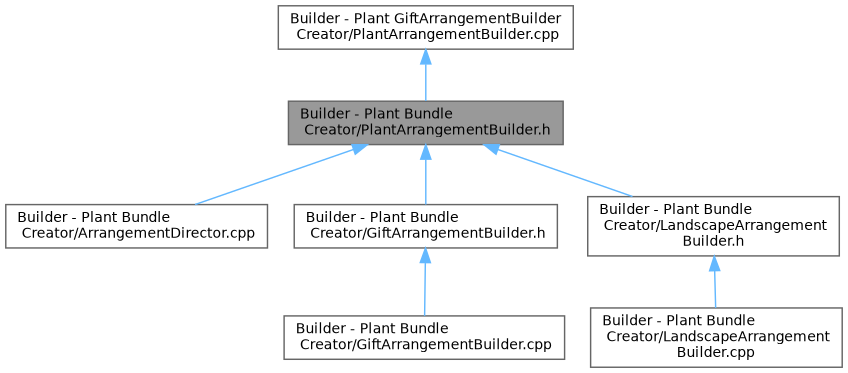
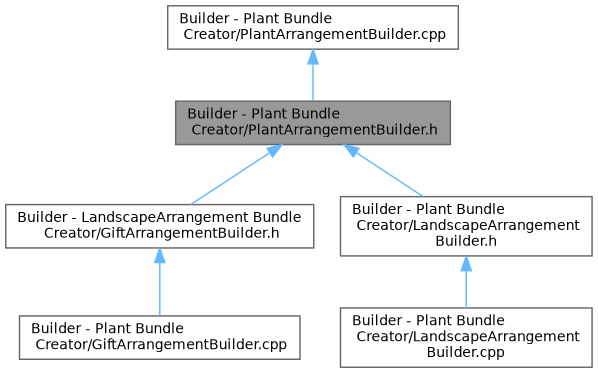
(426, 27) -> (313, 27)
(137, 226) -> none
(426, 226) -> (160, 226)
